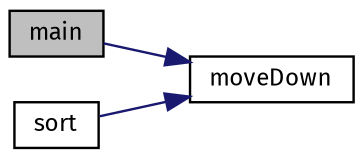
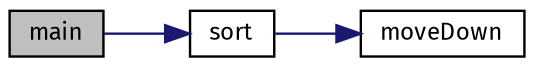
(135, 50) -> (134, 34)
